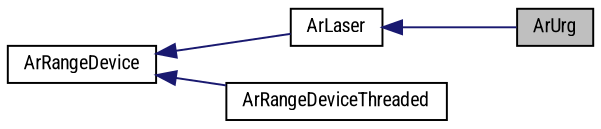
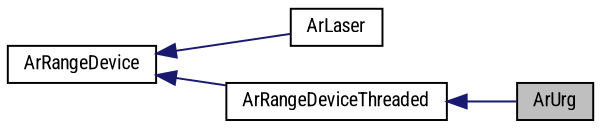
(459, 27) -> (492, 101)
